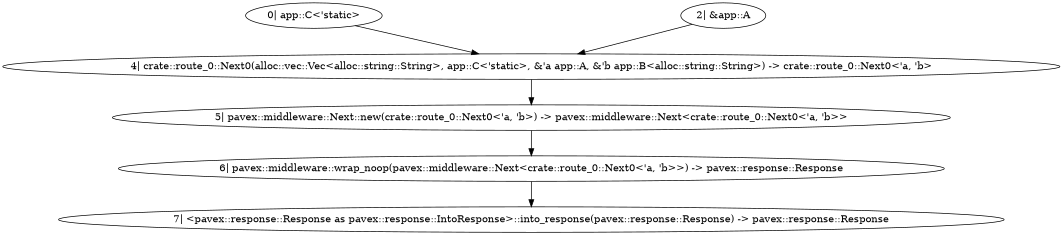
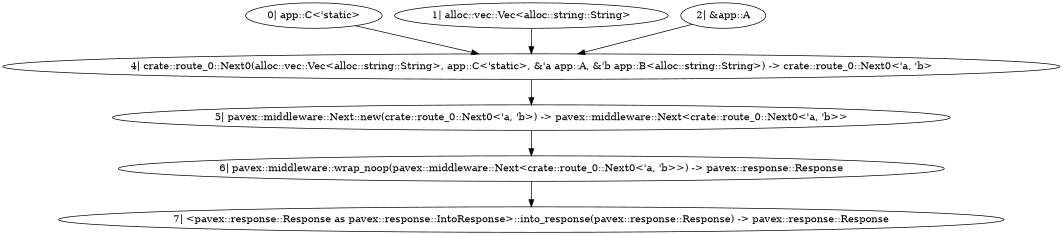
none -> (531, 16)
